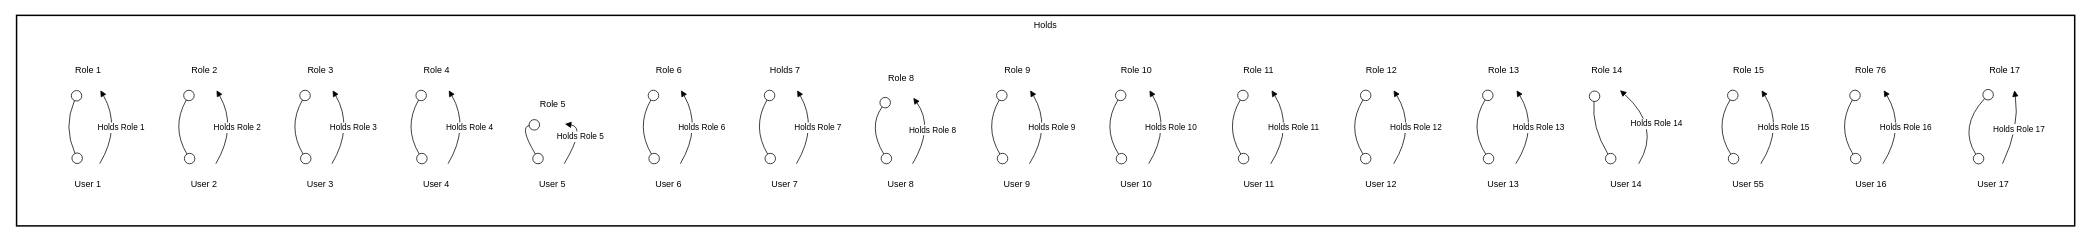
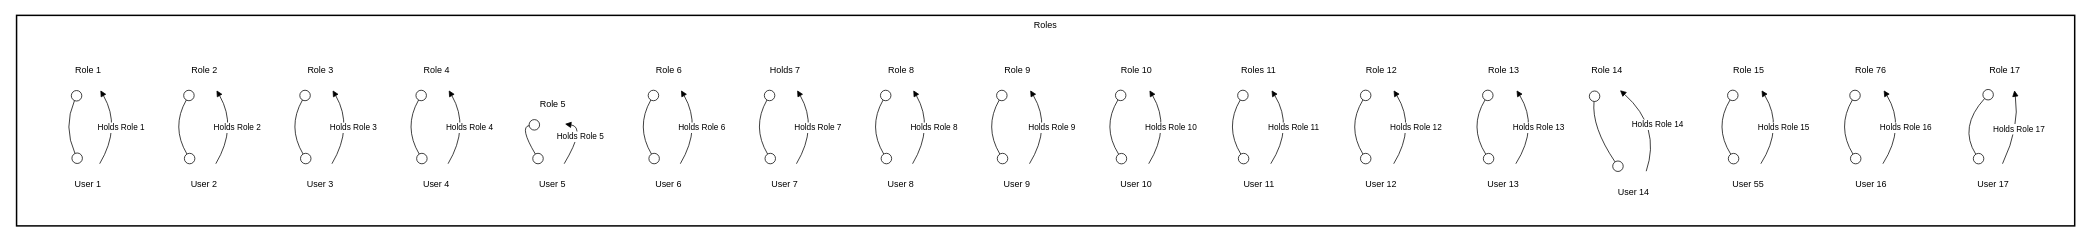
(1046, 26) -> (1046, 26)
(1259, 71) -> (1259, 71)
(901, 78) -> (901, 70)
(1627, 184) -> (1634, 192)
